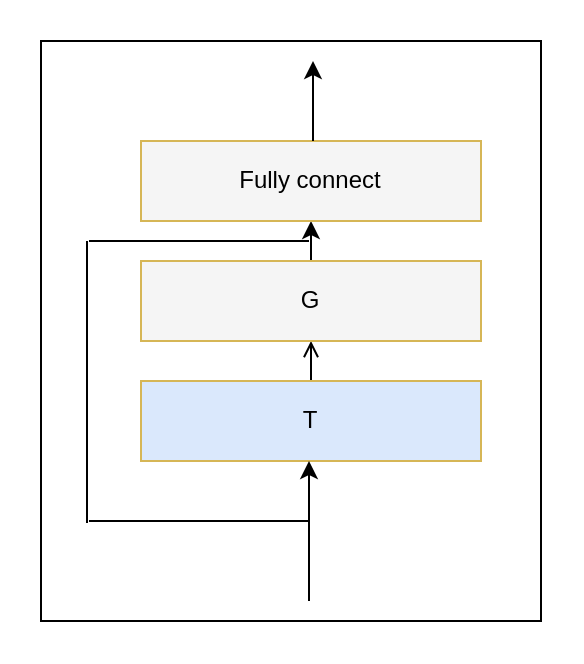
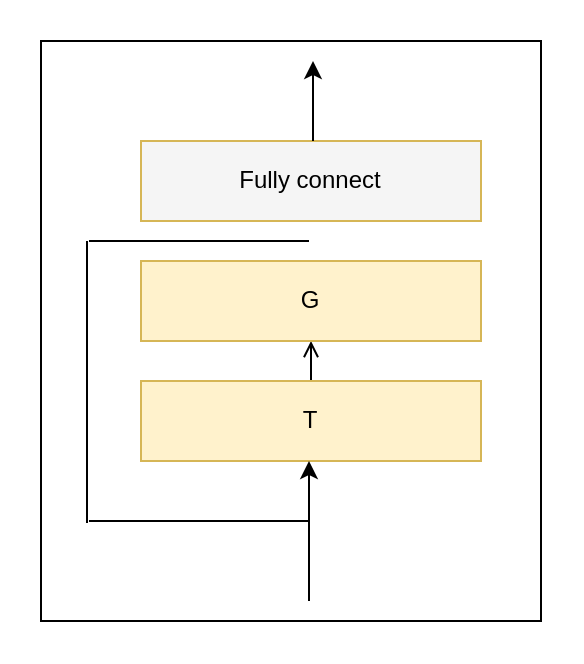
(311, 248) -> none
(311, 301) -> (311, 301)
(311, 421) -> (311, 421)
